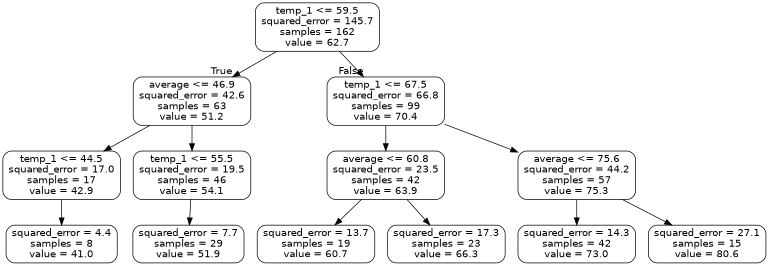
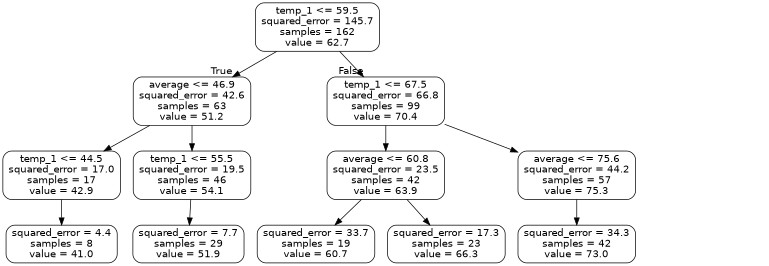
(316, 244) -> (316, 244)
(577, 244) -> (577, 244)
(707, 244) -> none
